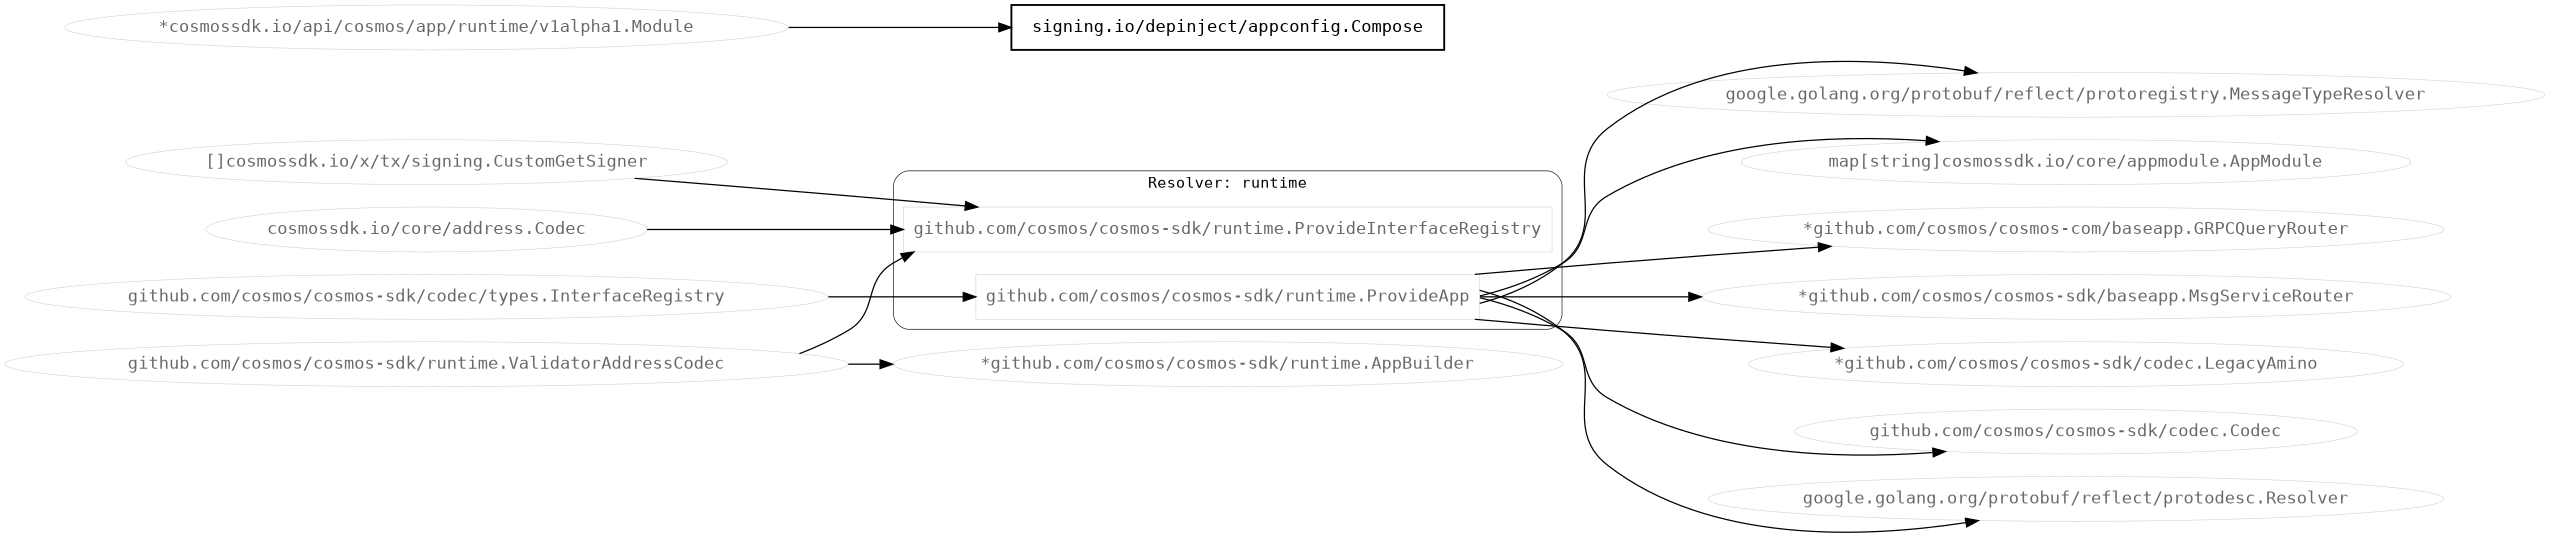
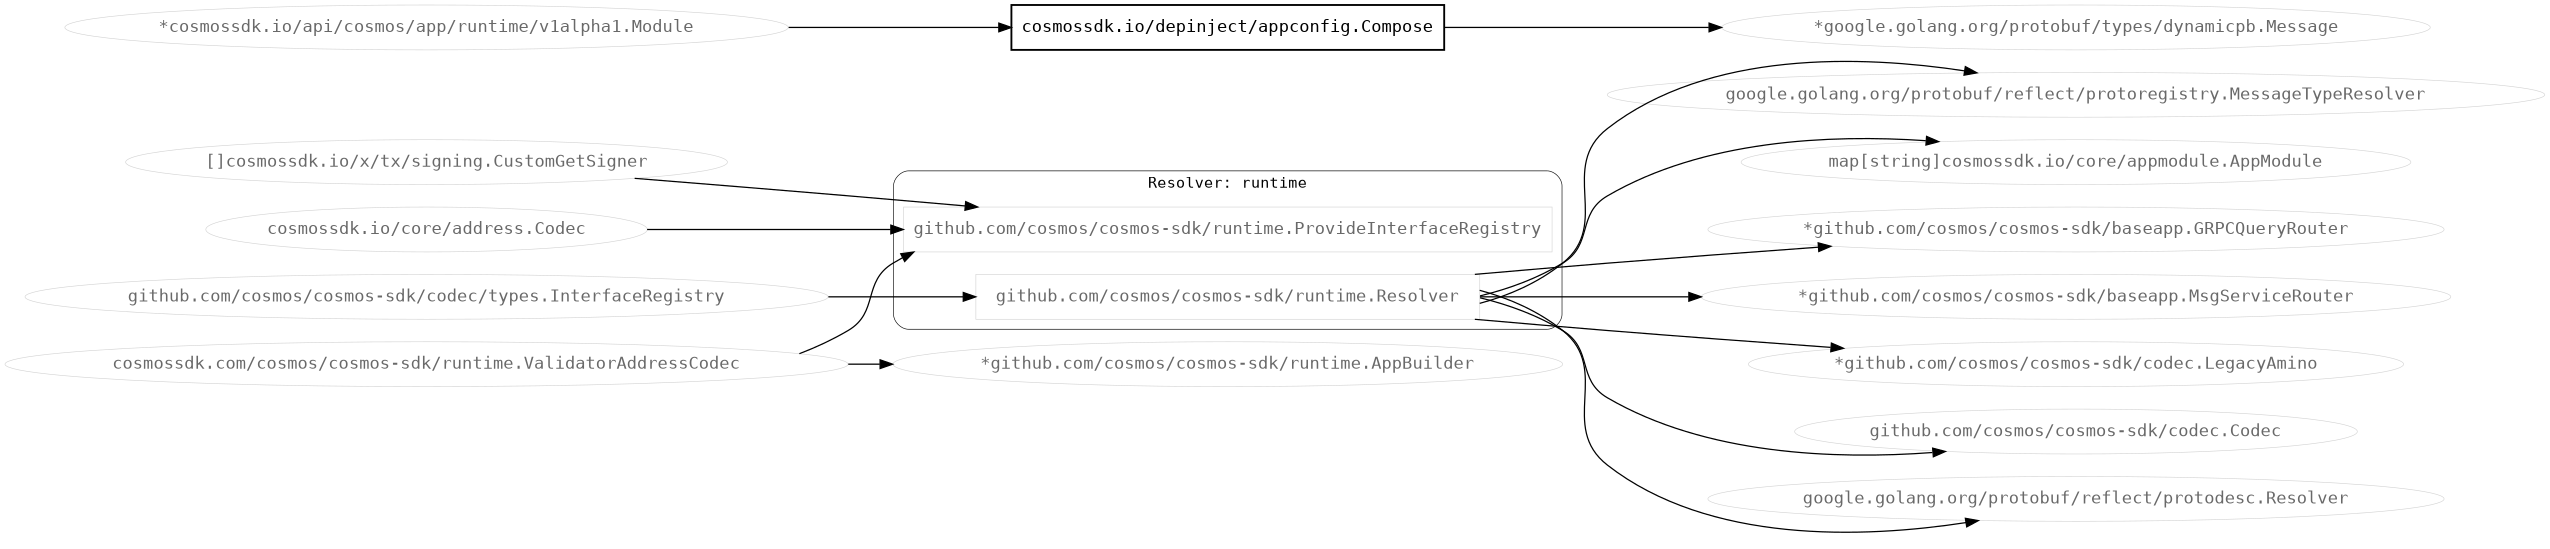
(1228, 27) -> (1228, 27)
none -> (2076, 27)
(2076, 229) -> (2076, 229)
(1228, 297) -> (1228, 297)
(427, 364) -> (427, 364)
